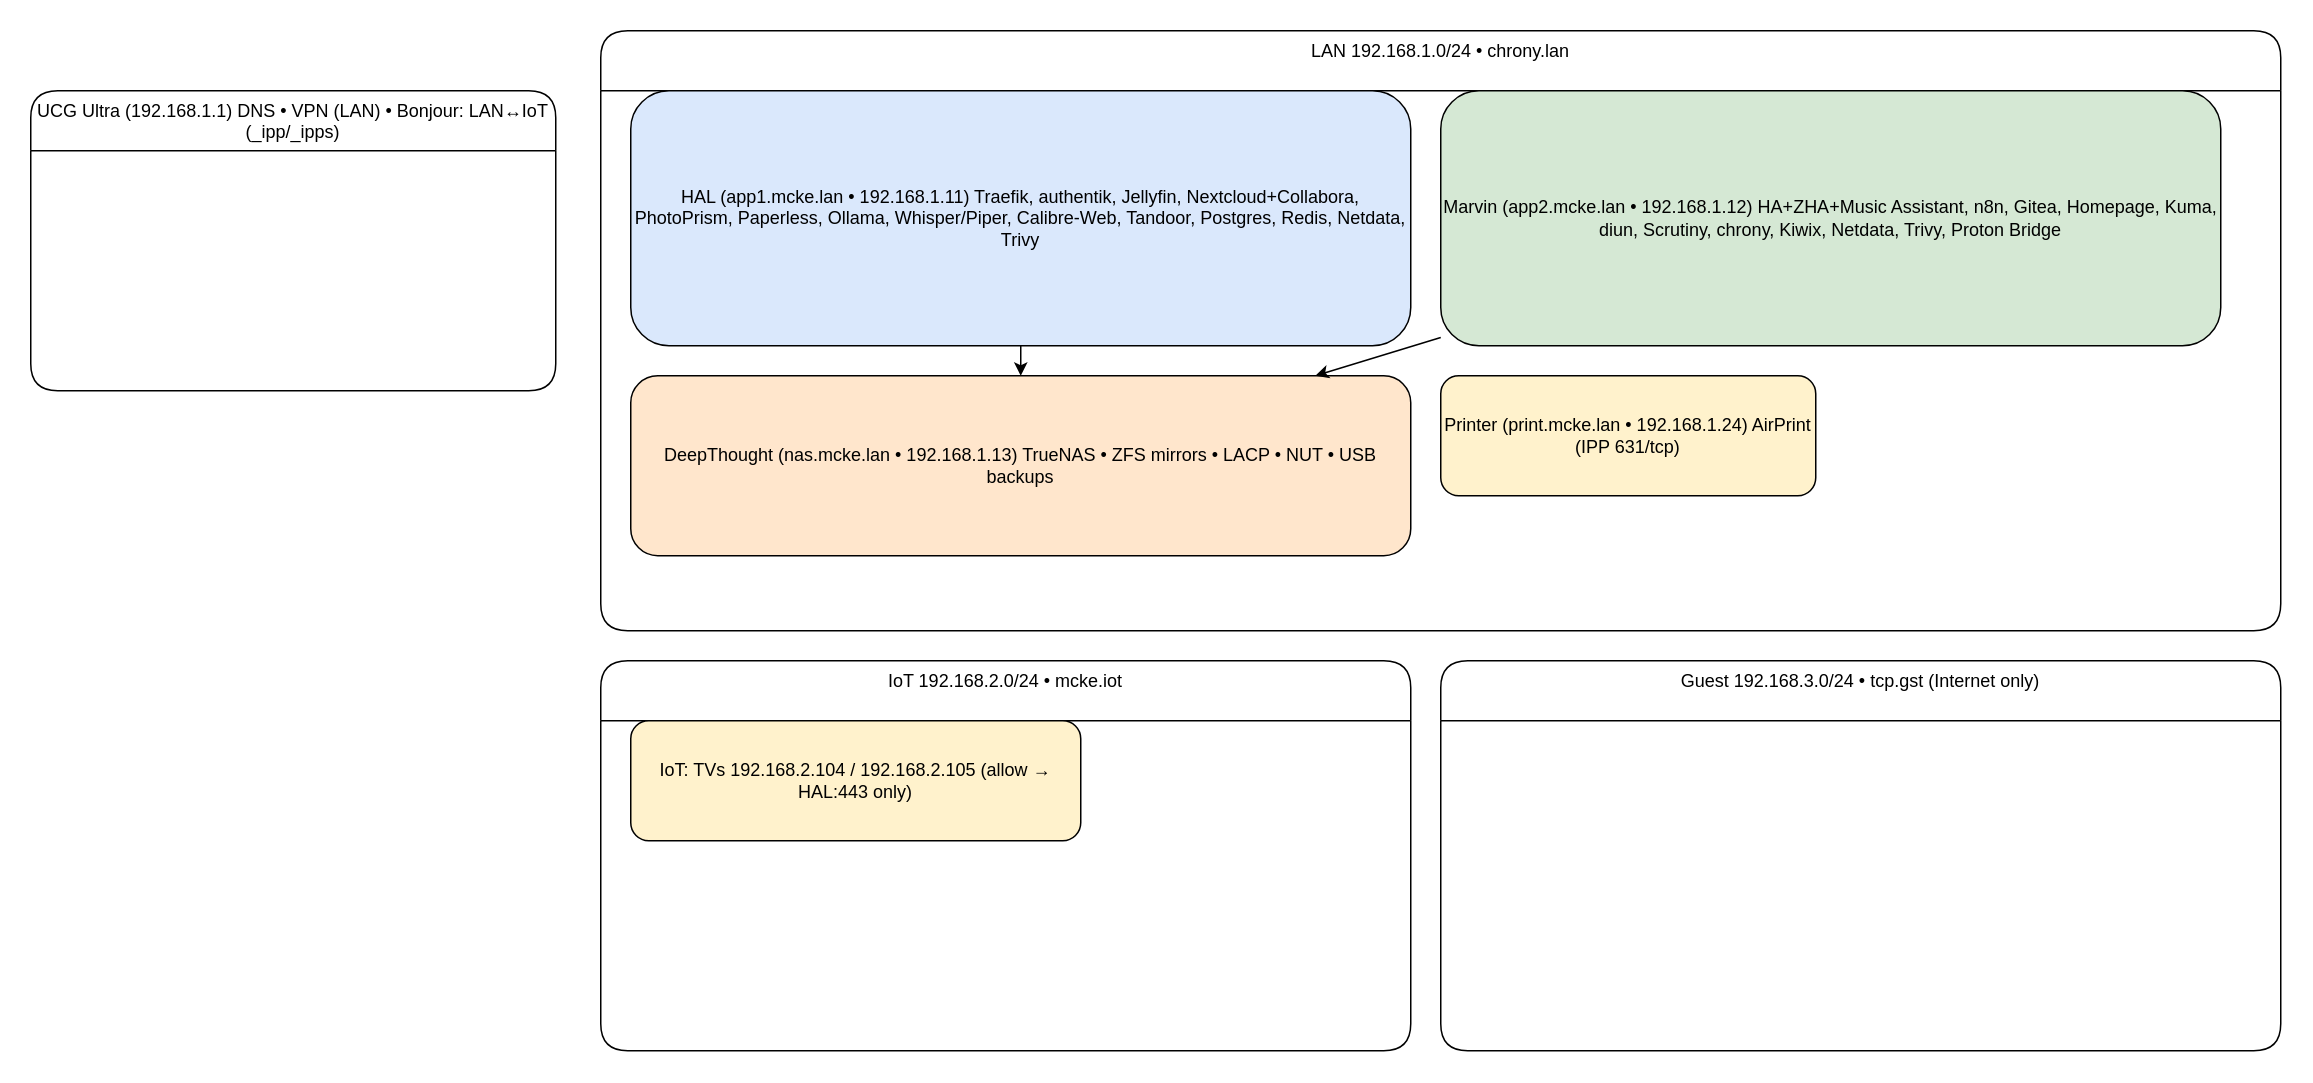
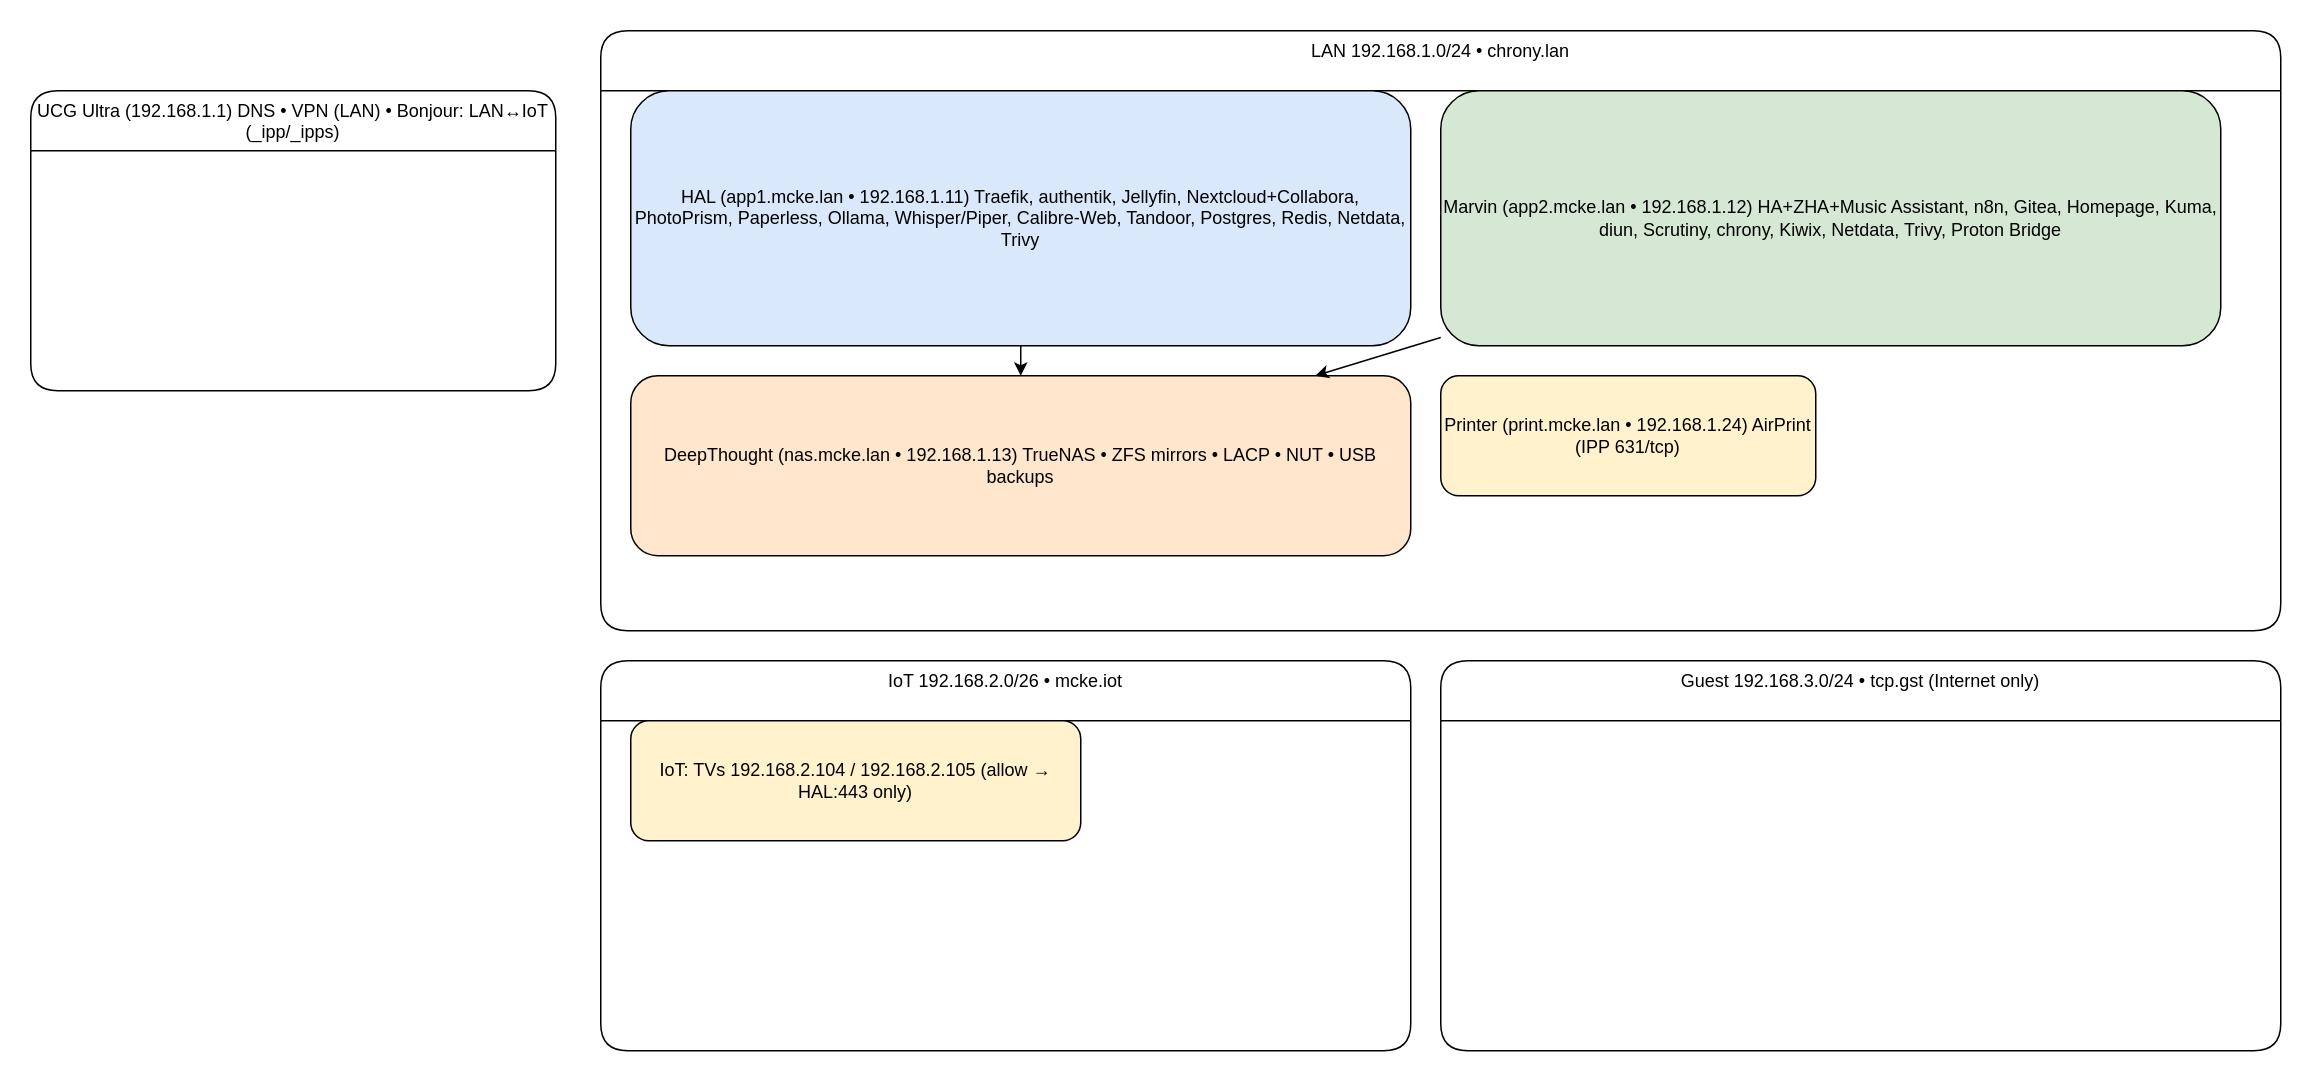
(1006, 682) -> (1006, 682)
